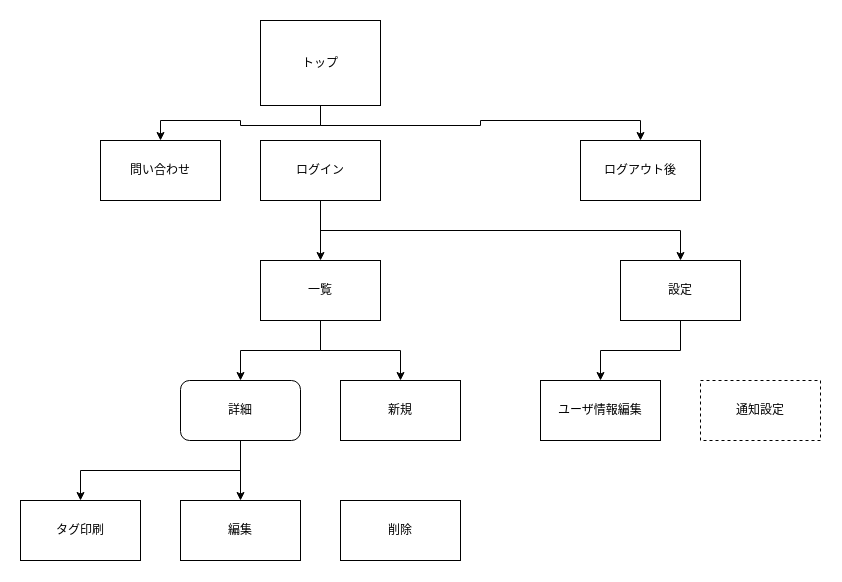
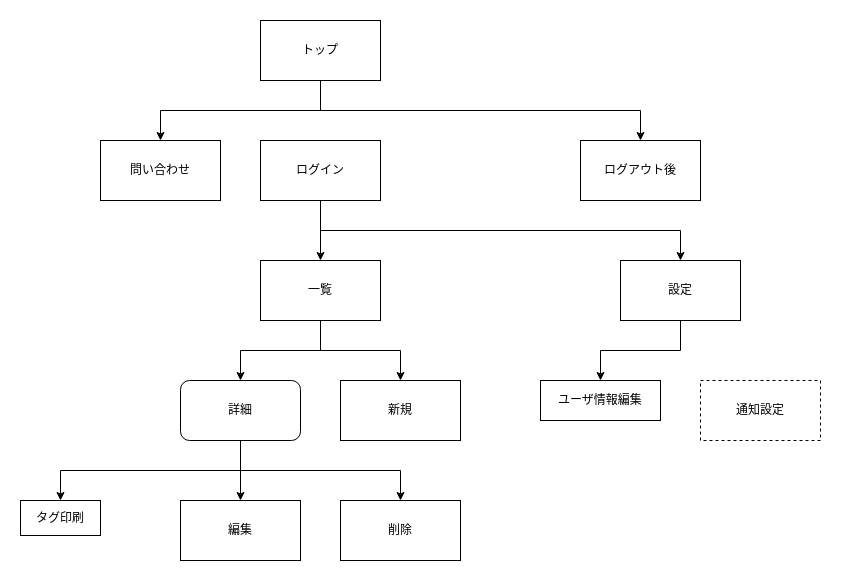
(321, 63) -> (321, 51)
(601, 411) -> (601, 401)
none -> (333, 471)
(81, 531) -> (61, 518)
